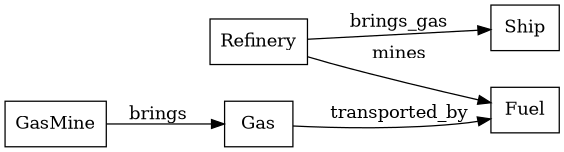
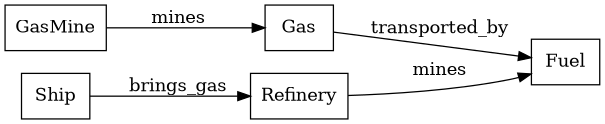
(393, 35) -> (164, 96)
(158, 115) -> (178, 18)
